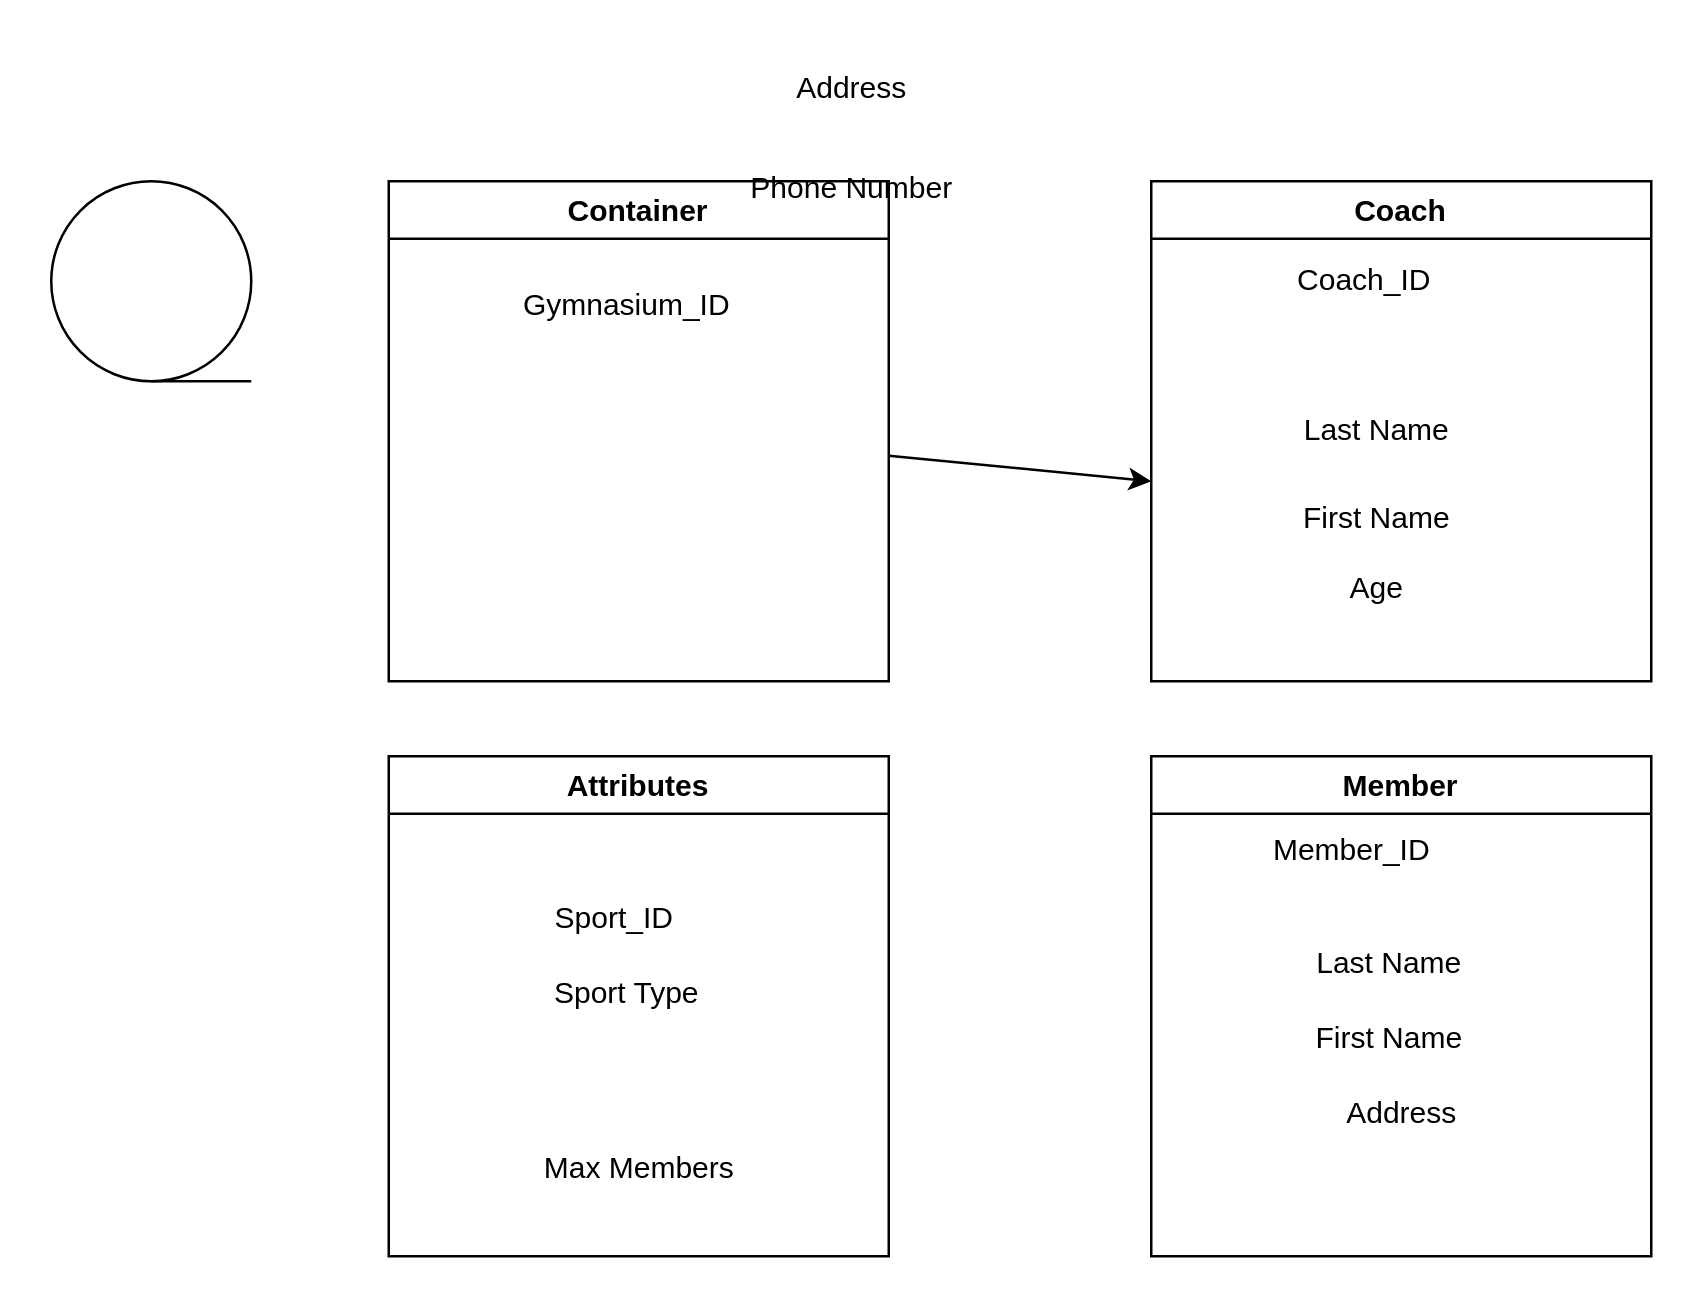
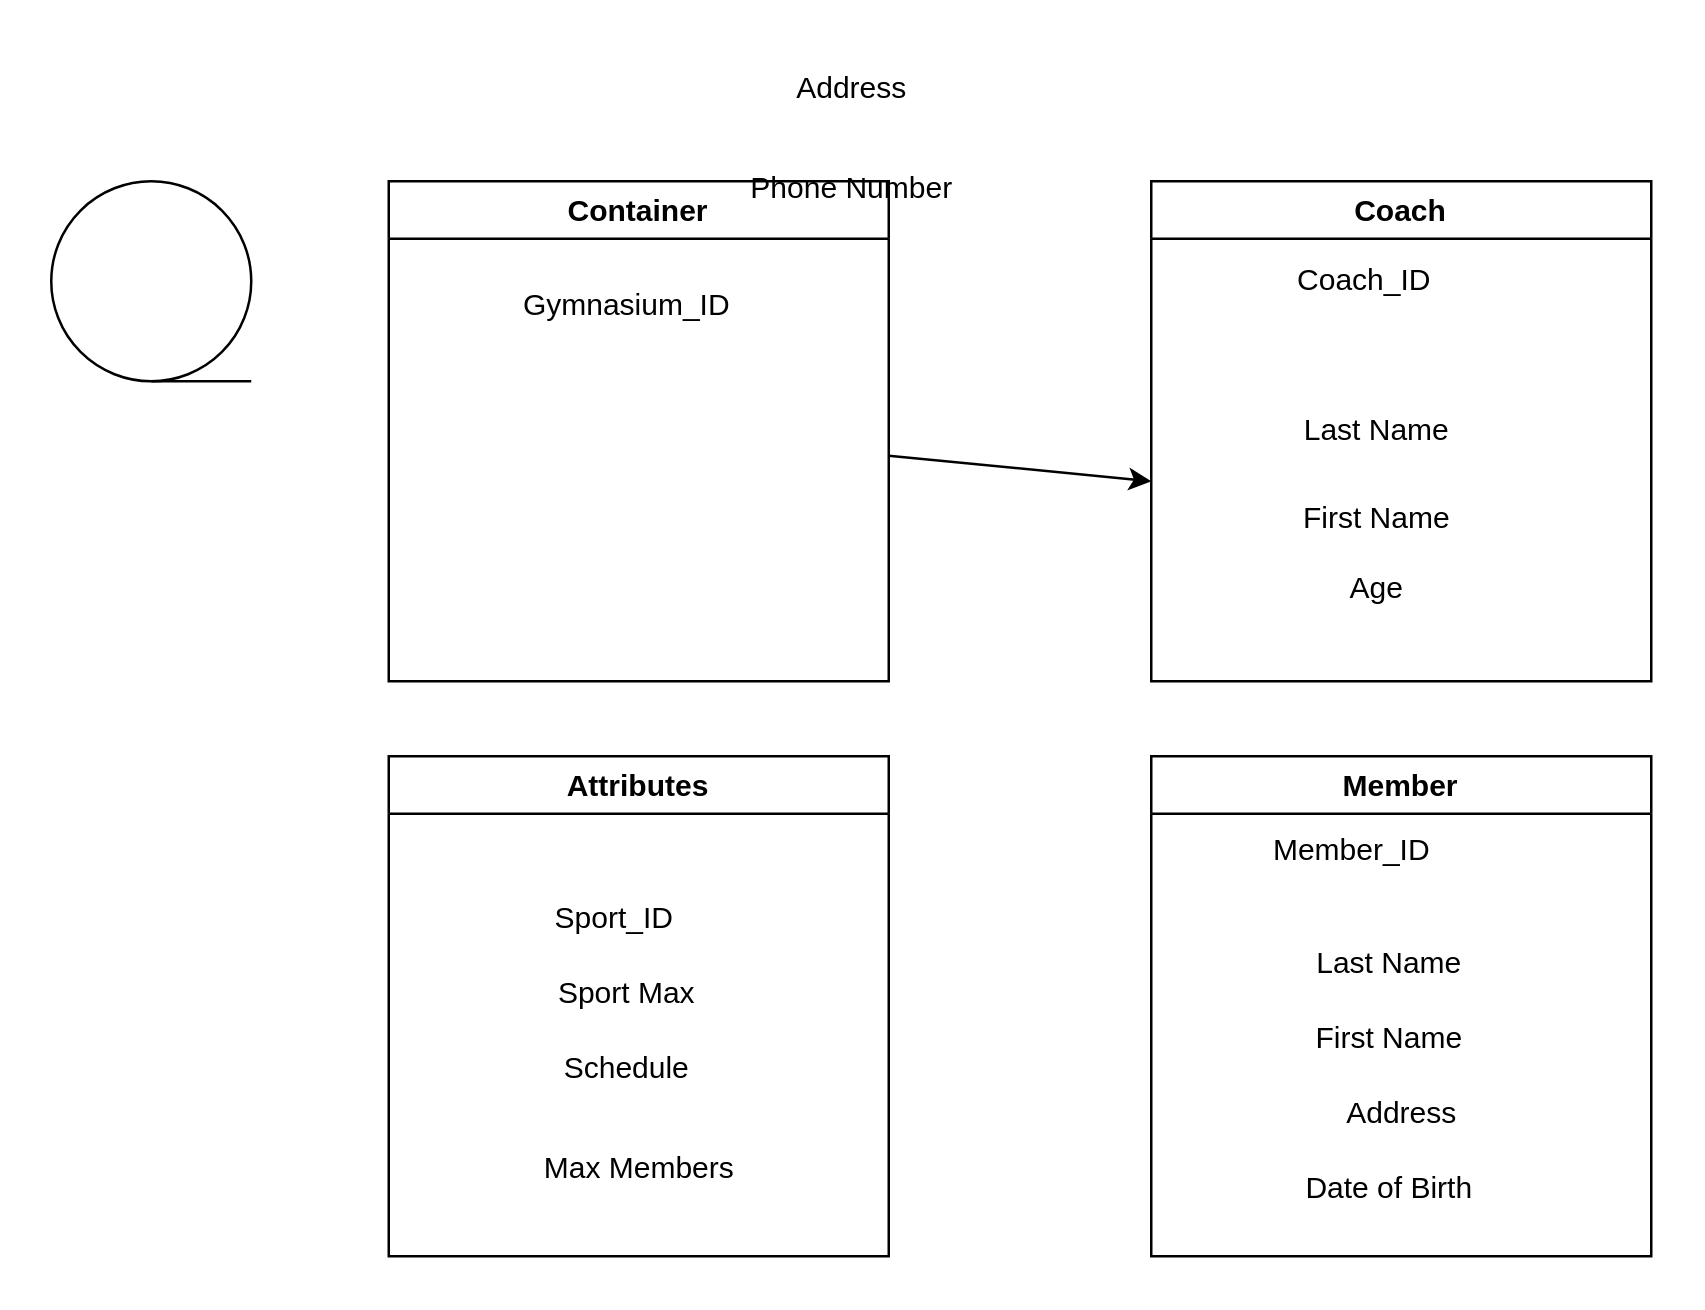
(628, 994) -> (628, 994)
none -> (626, 1069)
none -> (1389, 1189)
